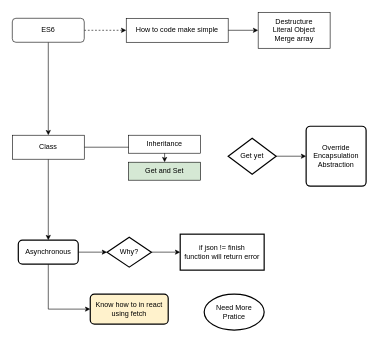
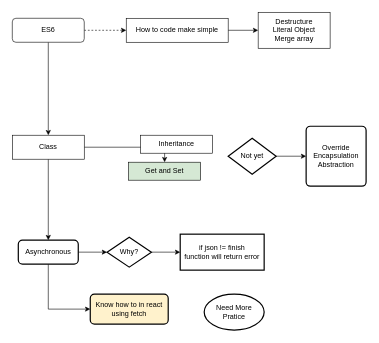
(165, 144) -> (177, 144)
(252, 156) -> (252, 156)
